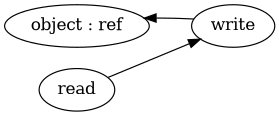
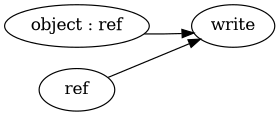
(175, 18) -> (163, 34)
(77, 90) -> (77, 90)
